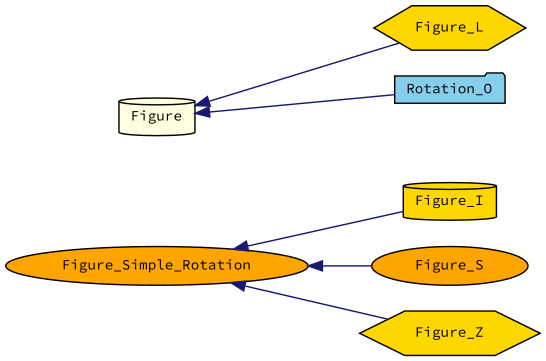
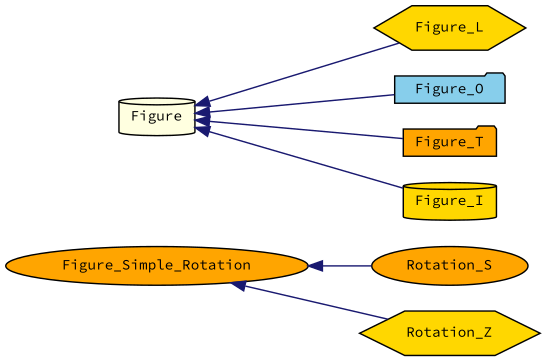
(450, 90) -> (450, 90)
none -> (450, 143)
(325, 229) -> (306, 160)
(450, 266) -> (450, 266)
(450, 333) -> (450, 333)
